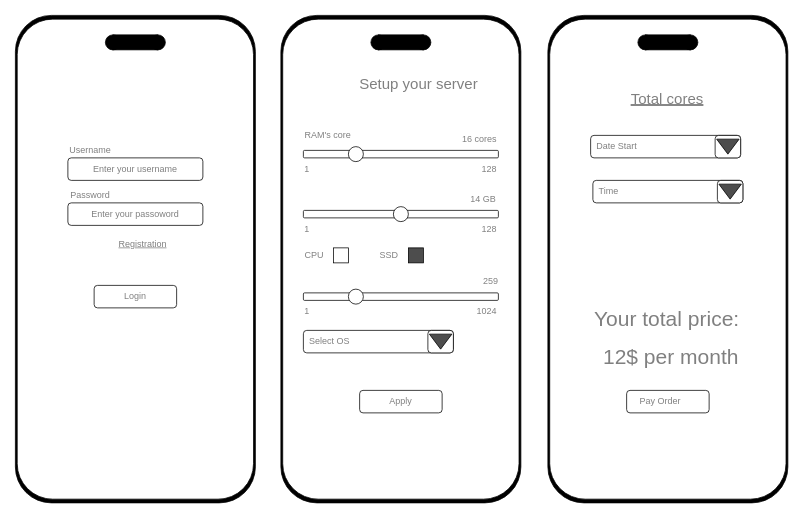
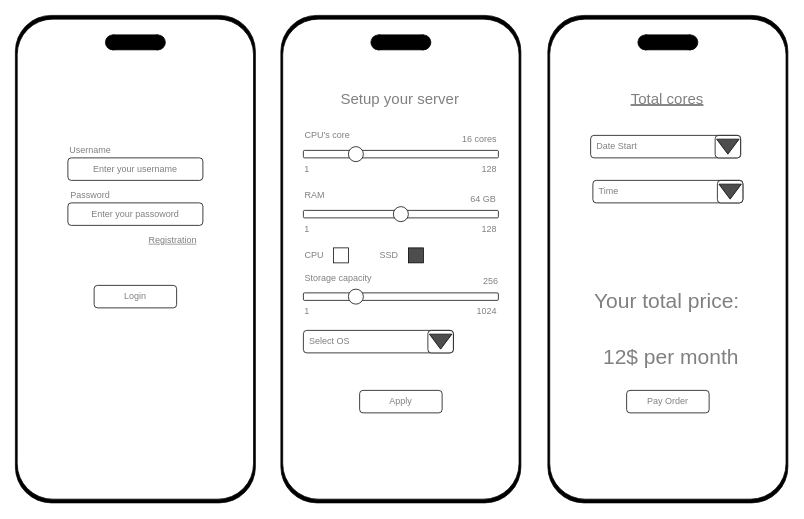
(420, 83) -> (401, 98)
(328, 135) -> (328, 135)
none -> (333, 195)
(483, 199) -> (483, 199)
(143, 244) -> (173, 240)
none -> (345, 278)
(491, 282) -> (491, 282)
(668, 319) -> (668, 300)
(660, 402) -> (668, 402)
